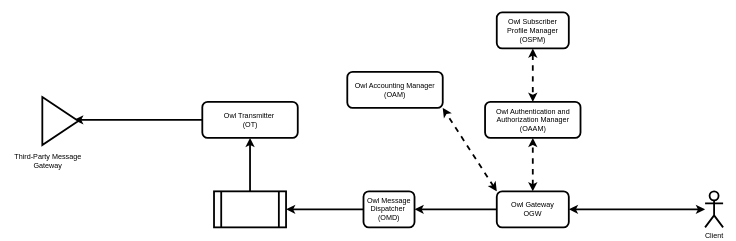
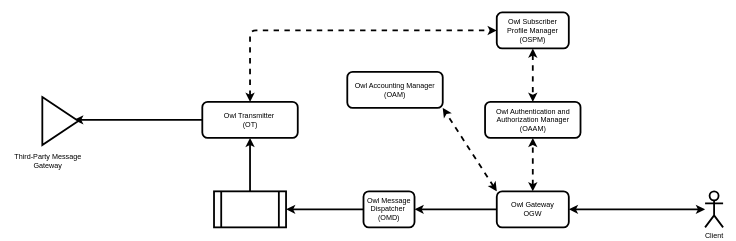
none -> (338, 30)
